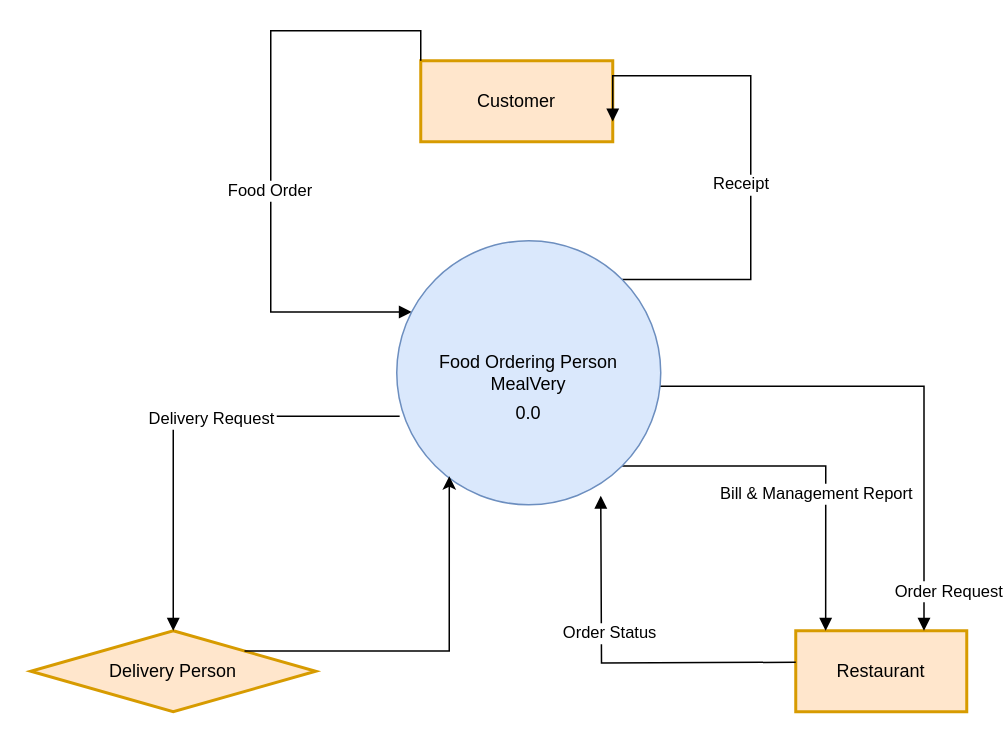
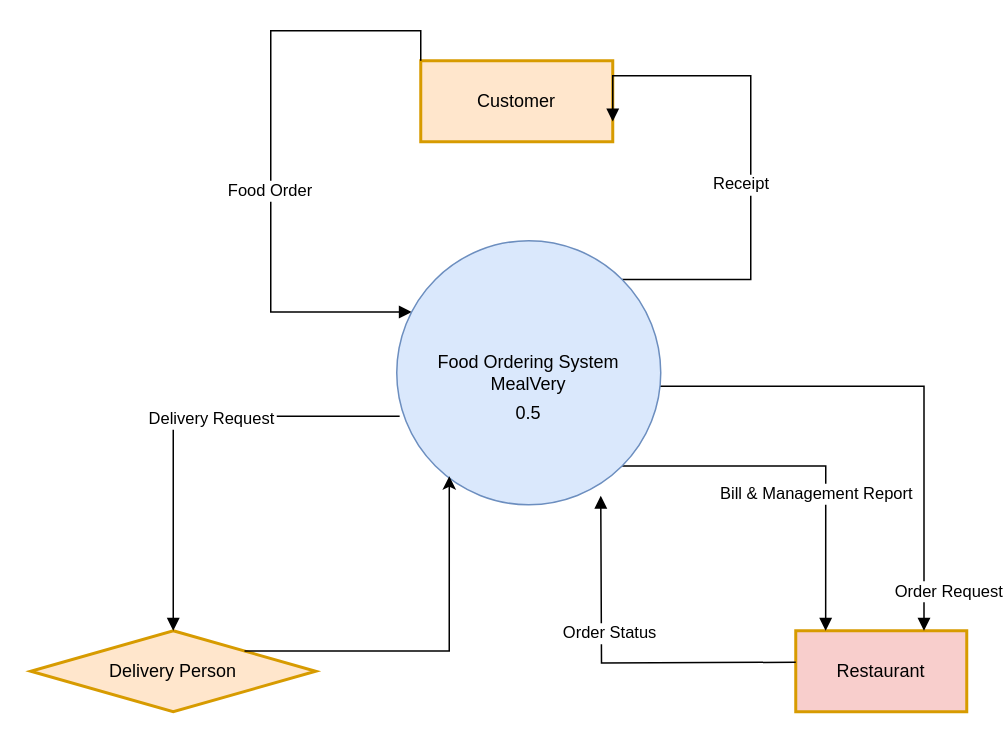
(529, 373) -> (529, 373)
(529, 413) -> (529, 413)
(881, 671) -> (881, 671)
